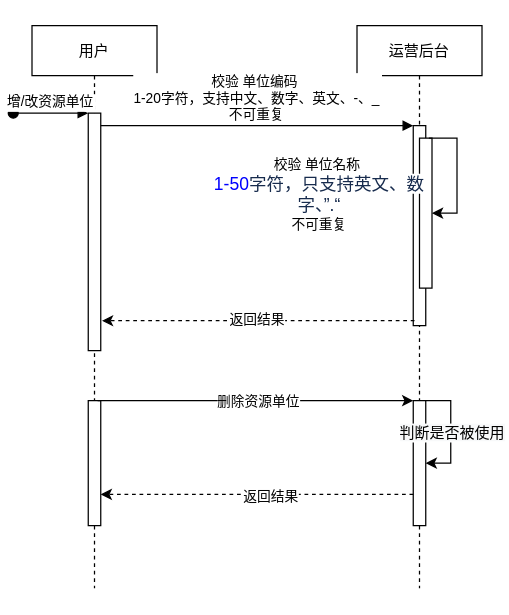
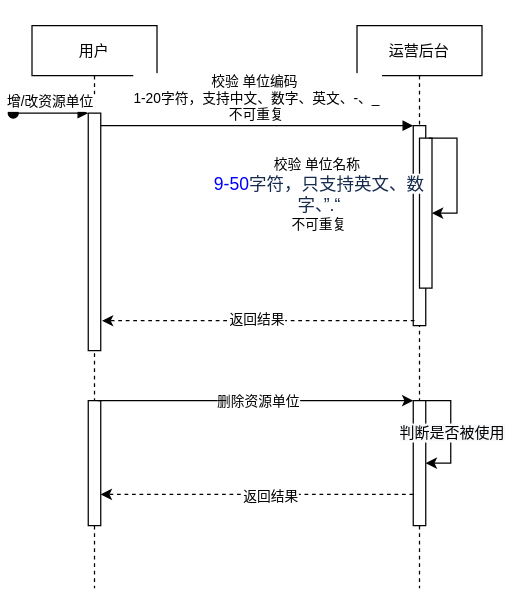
(319, 194) -> (319, 194)
